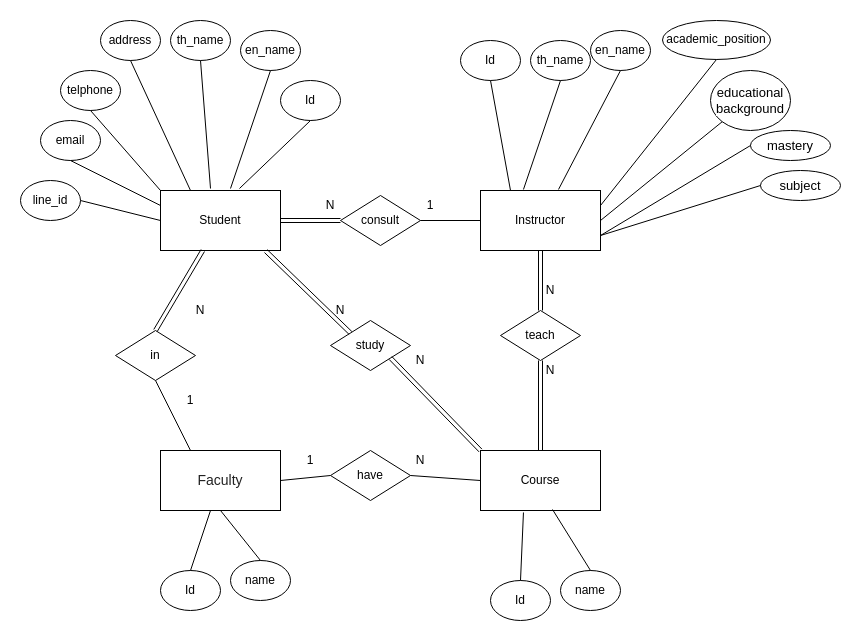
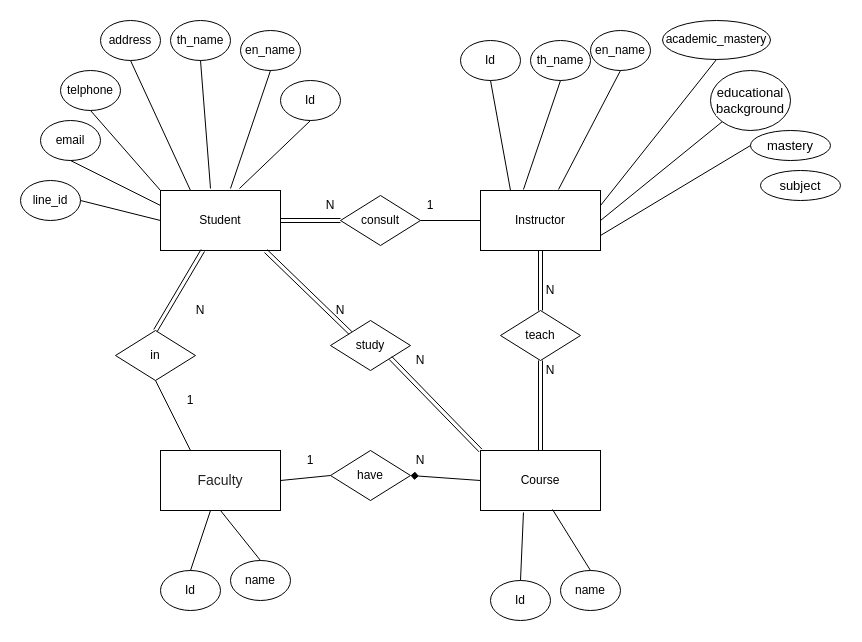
(717, 40) -> (717, 40)
(683, 210) -> none
(415, 476) -> (418, 476)
